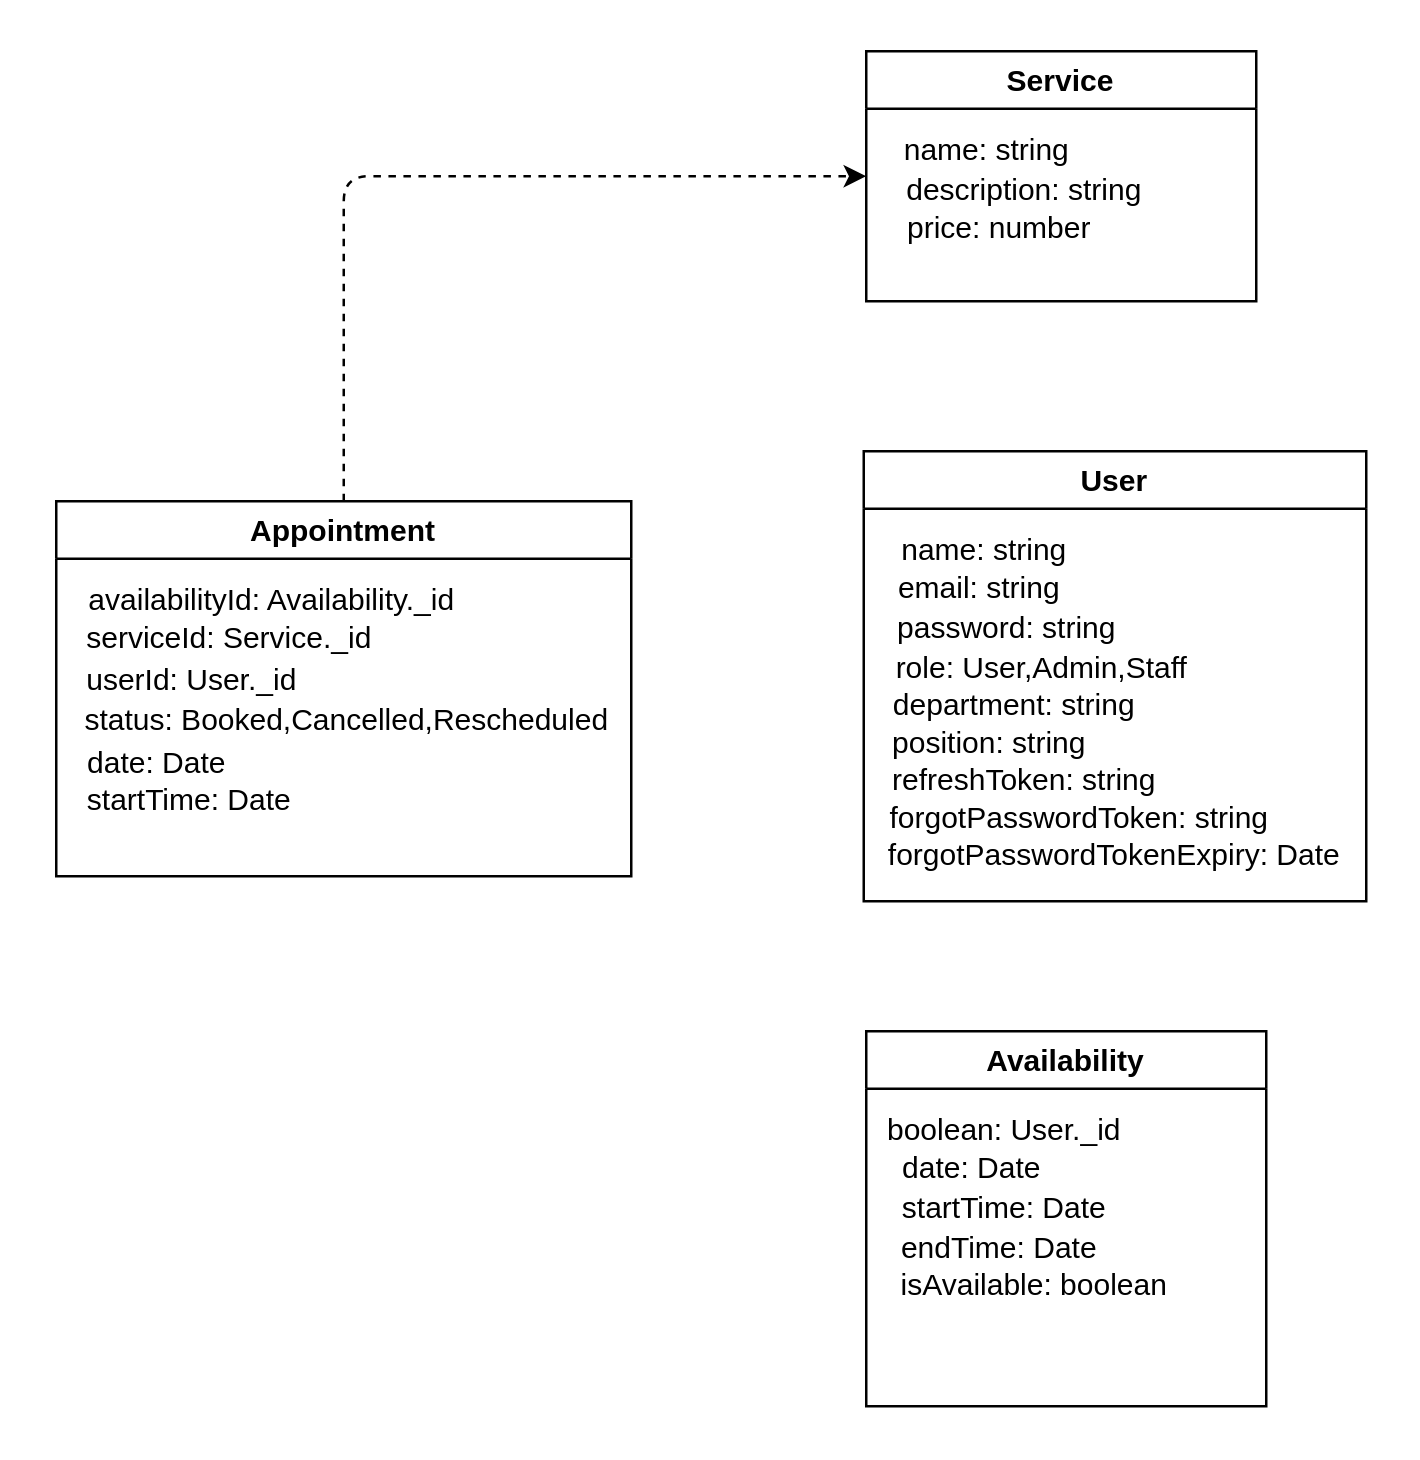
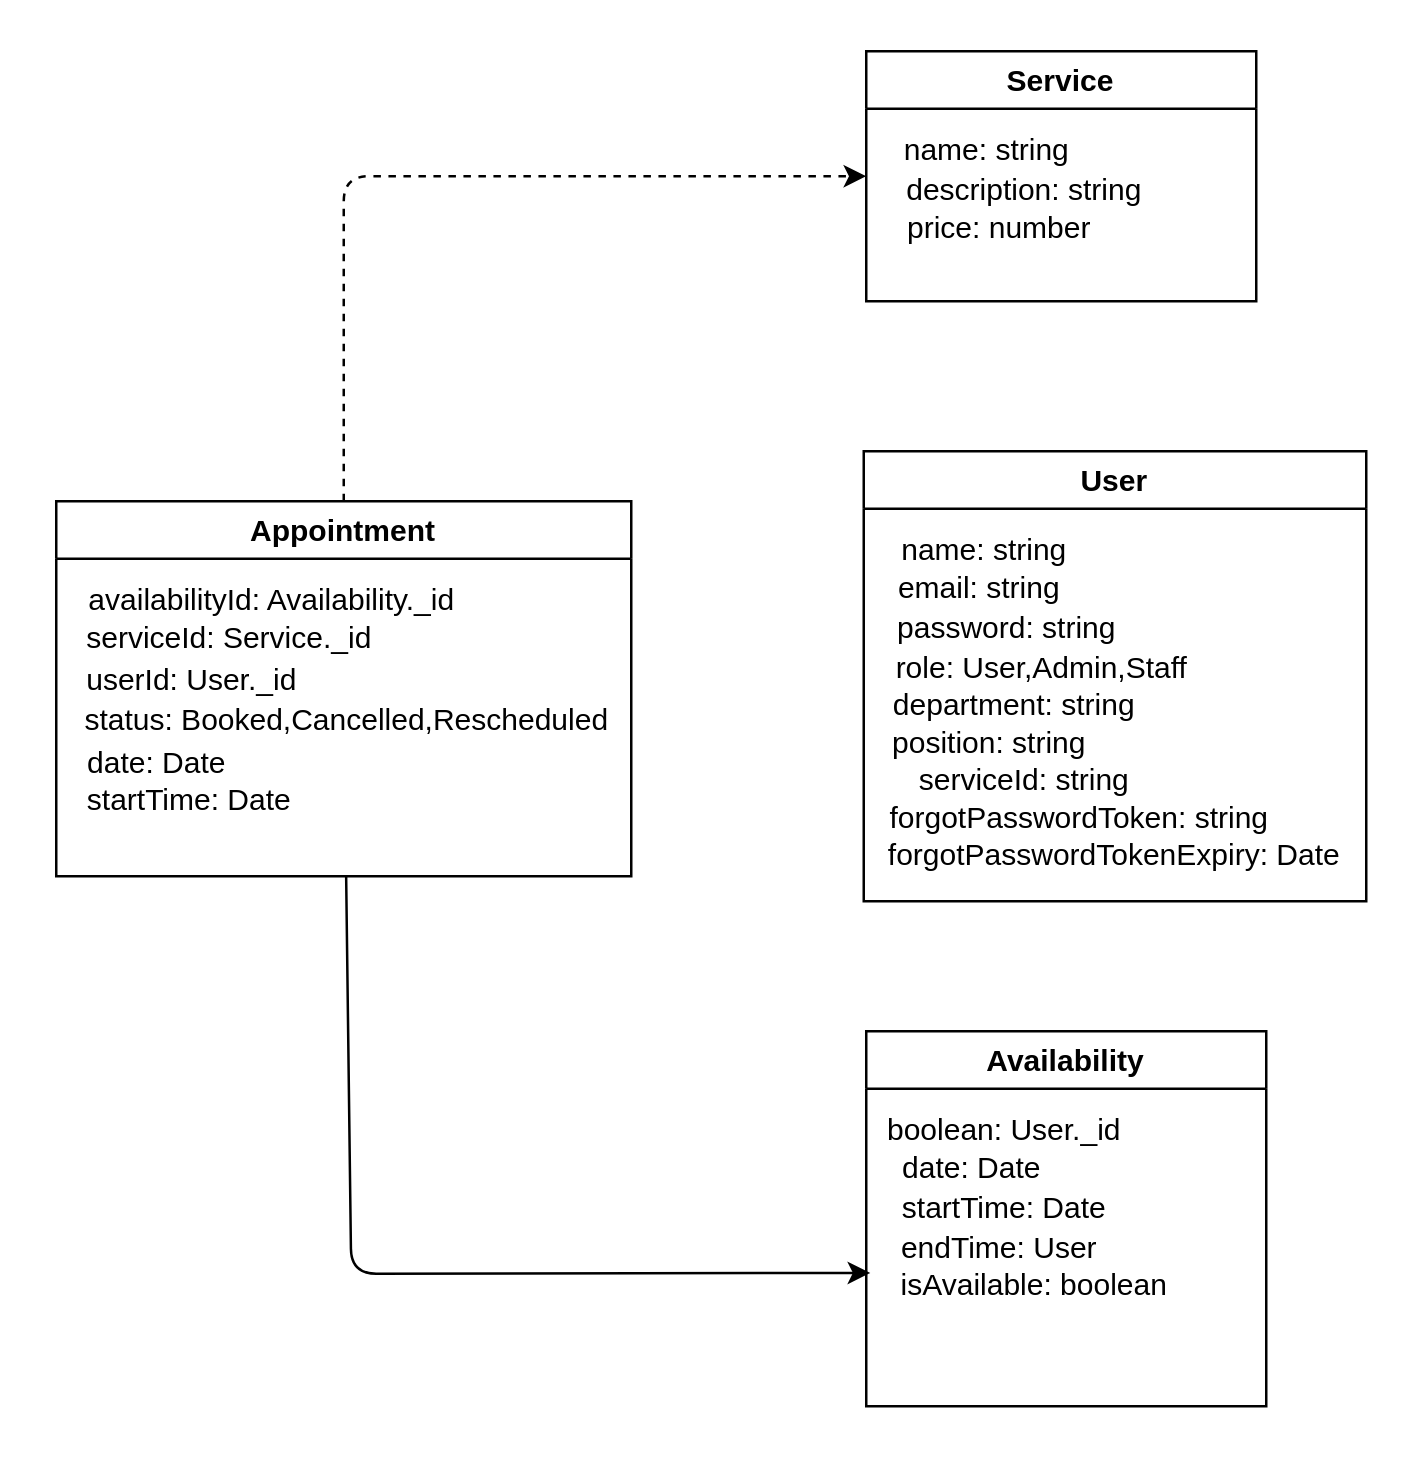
(1025, 781) -> (1025, 781)
(1000, 1249) -> (1000, 1249)
none -> (412, 1274)
